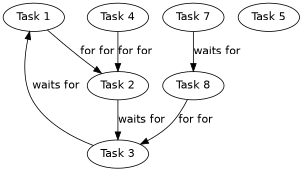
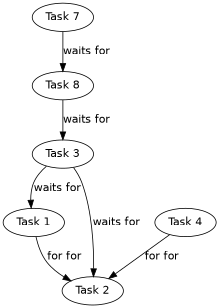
(269, 17) -> none
(118, 116) -> (90, 217)
(196, 120) -> (87, 120)
